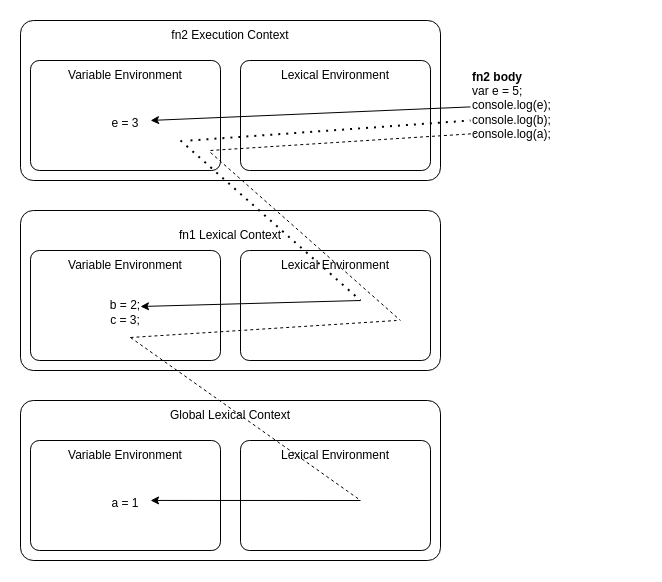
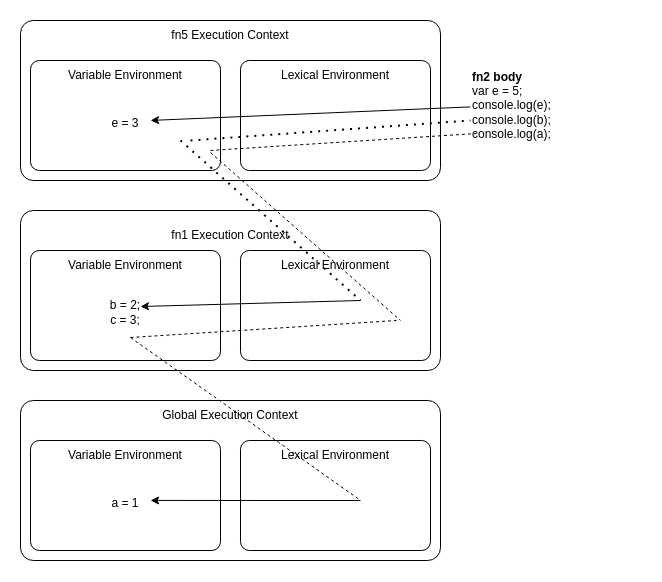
(231, 36) -> (231, 36)
(231, 236) -> (231, 236)
(231, 416) -> (231, 416)
